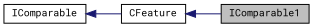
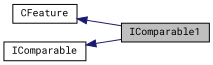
(109, 14) -> (109, 41)
